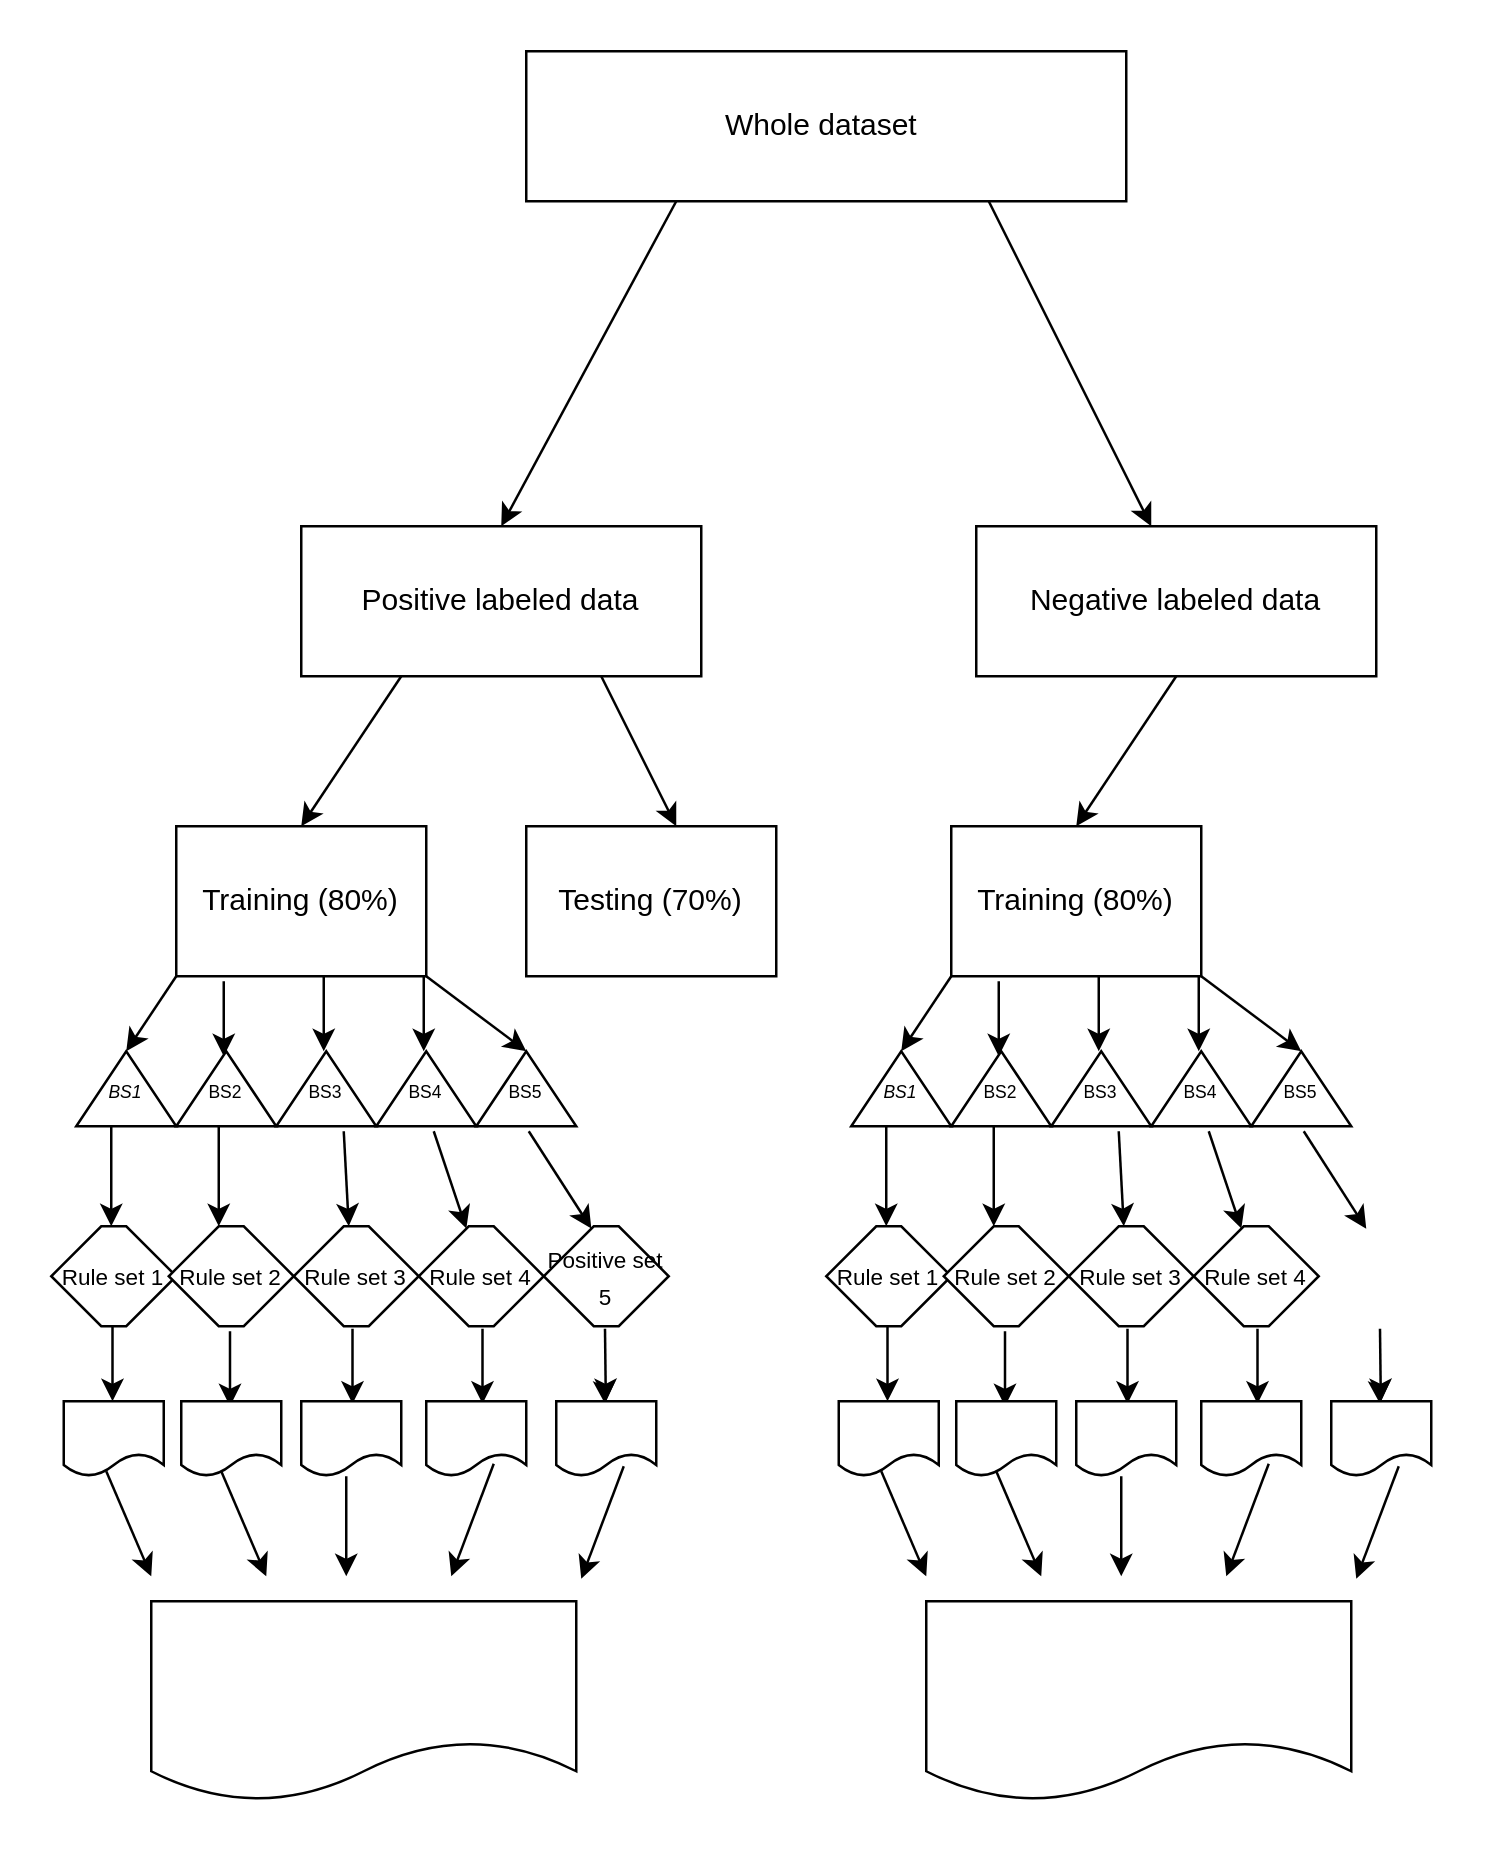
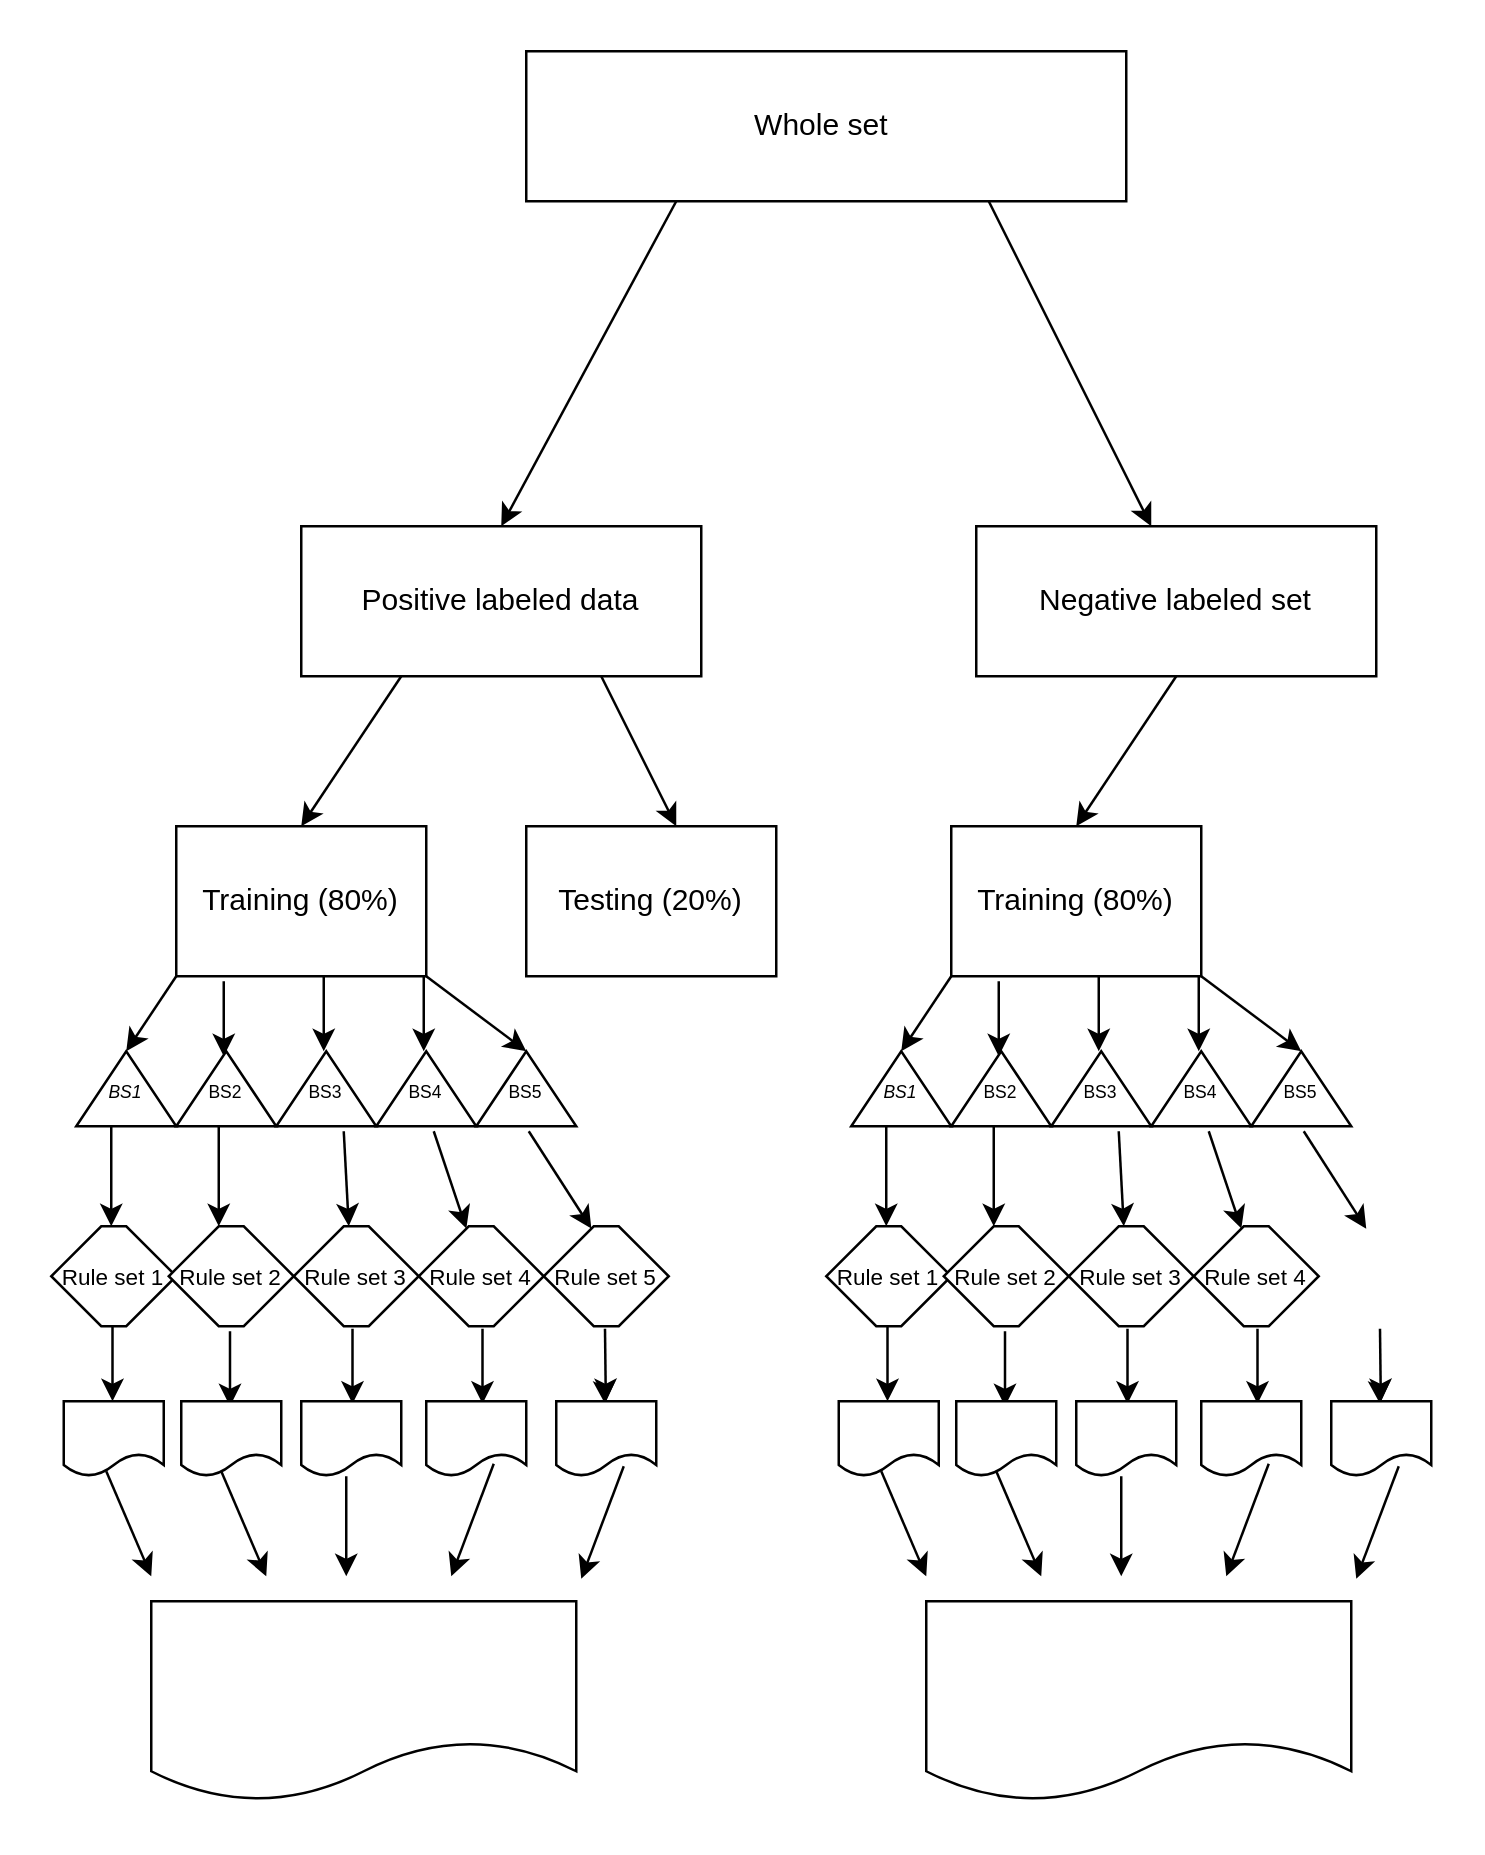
(826, 126) -> (826, 126)
(1176, 601) -> (1176, 601)
(651, 901) -> (651, 901)
(606, 1276) -> (606, 1276)
